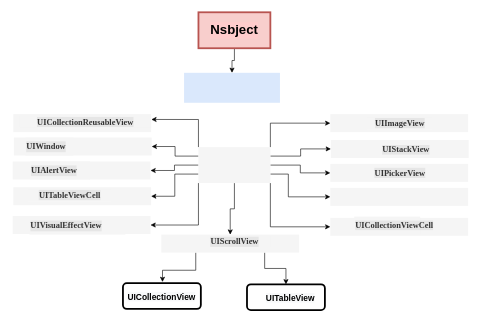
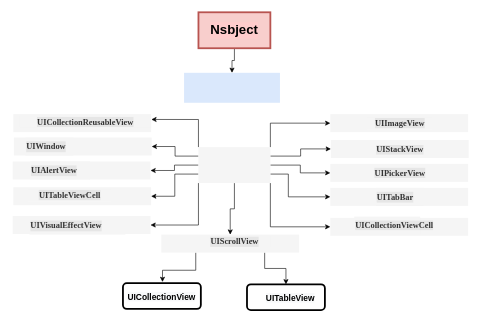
(406, 150) -> (400, 150)
none -> (400, 197)
